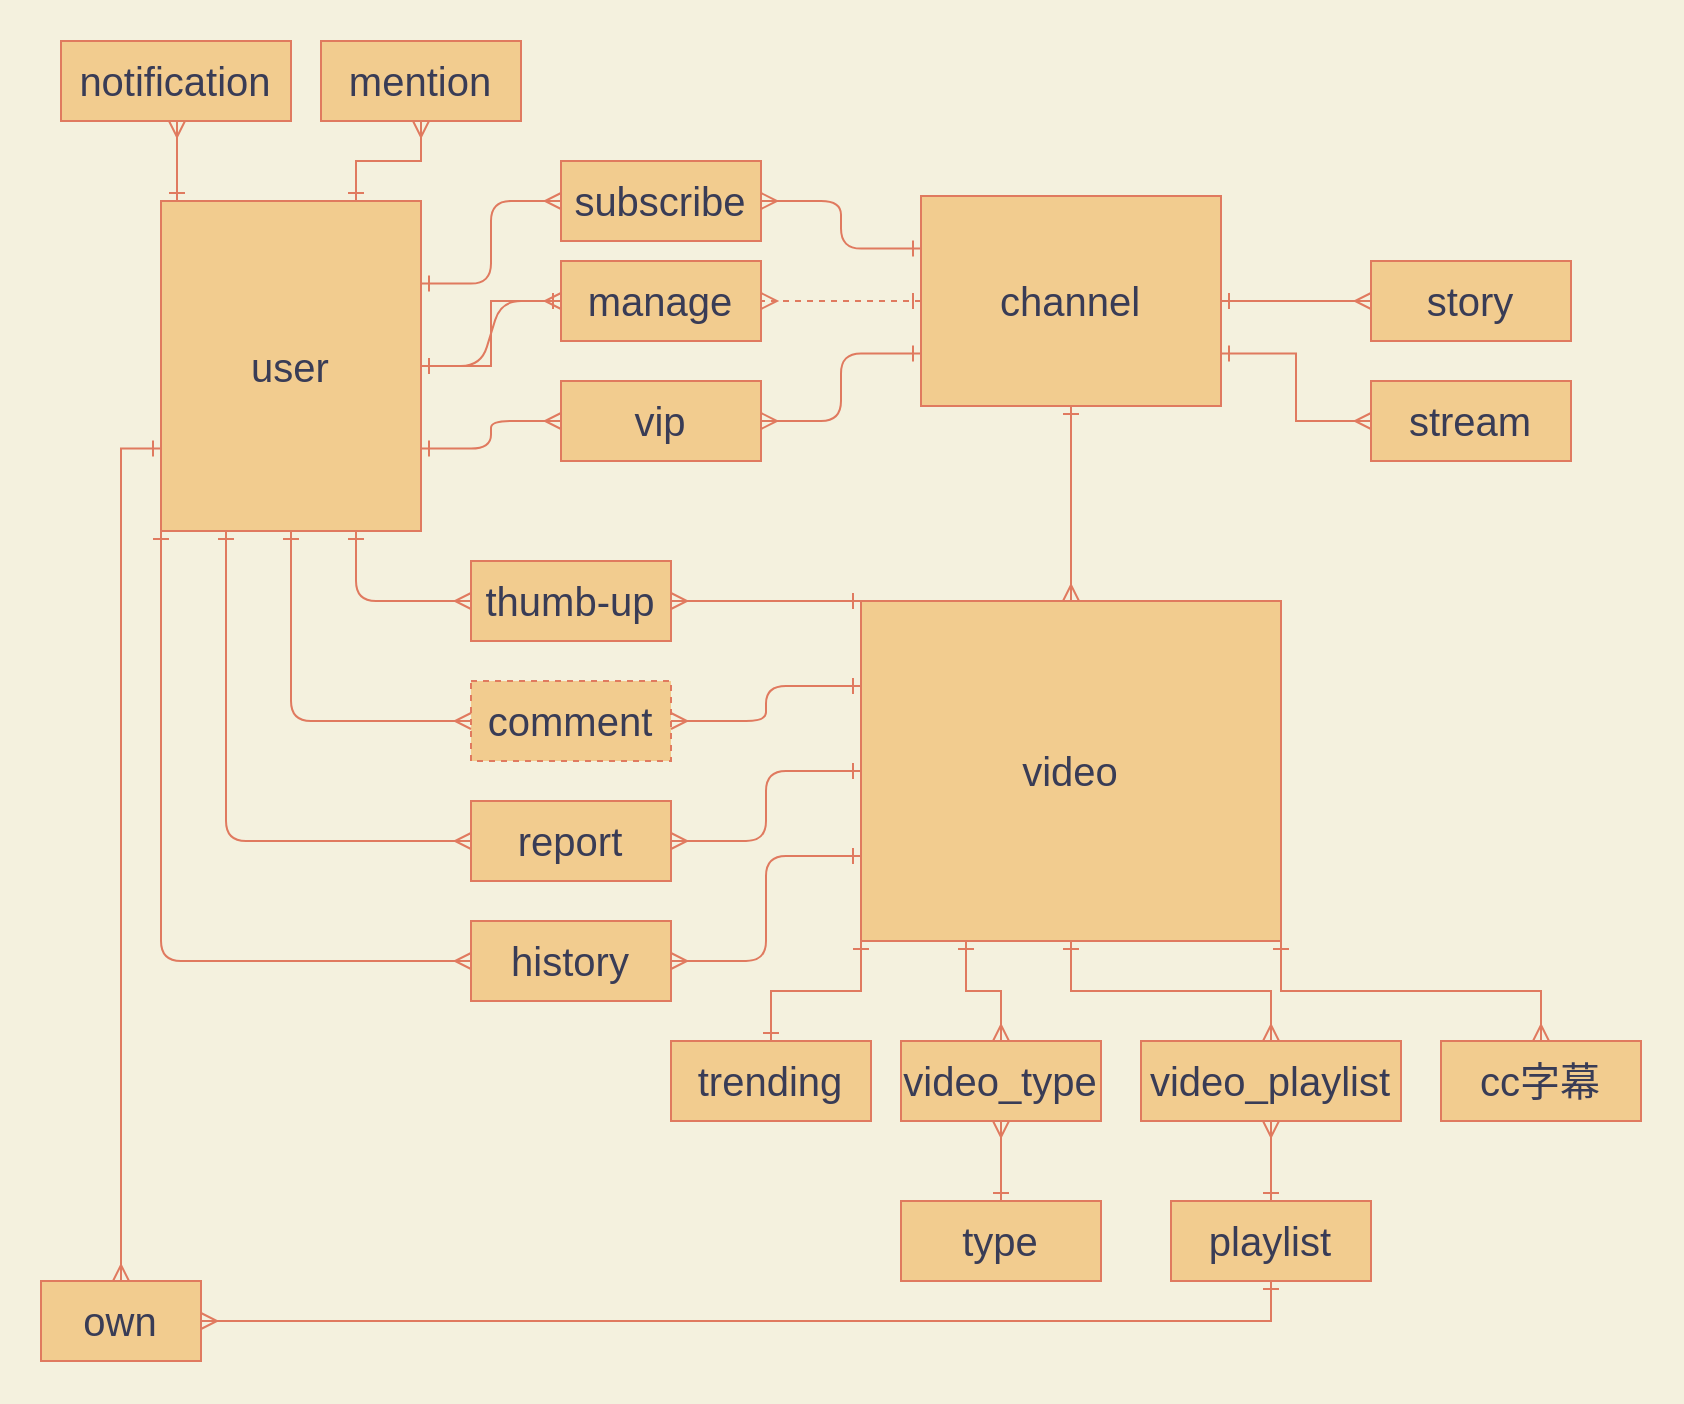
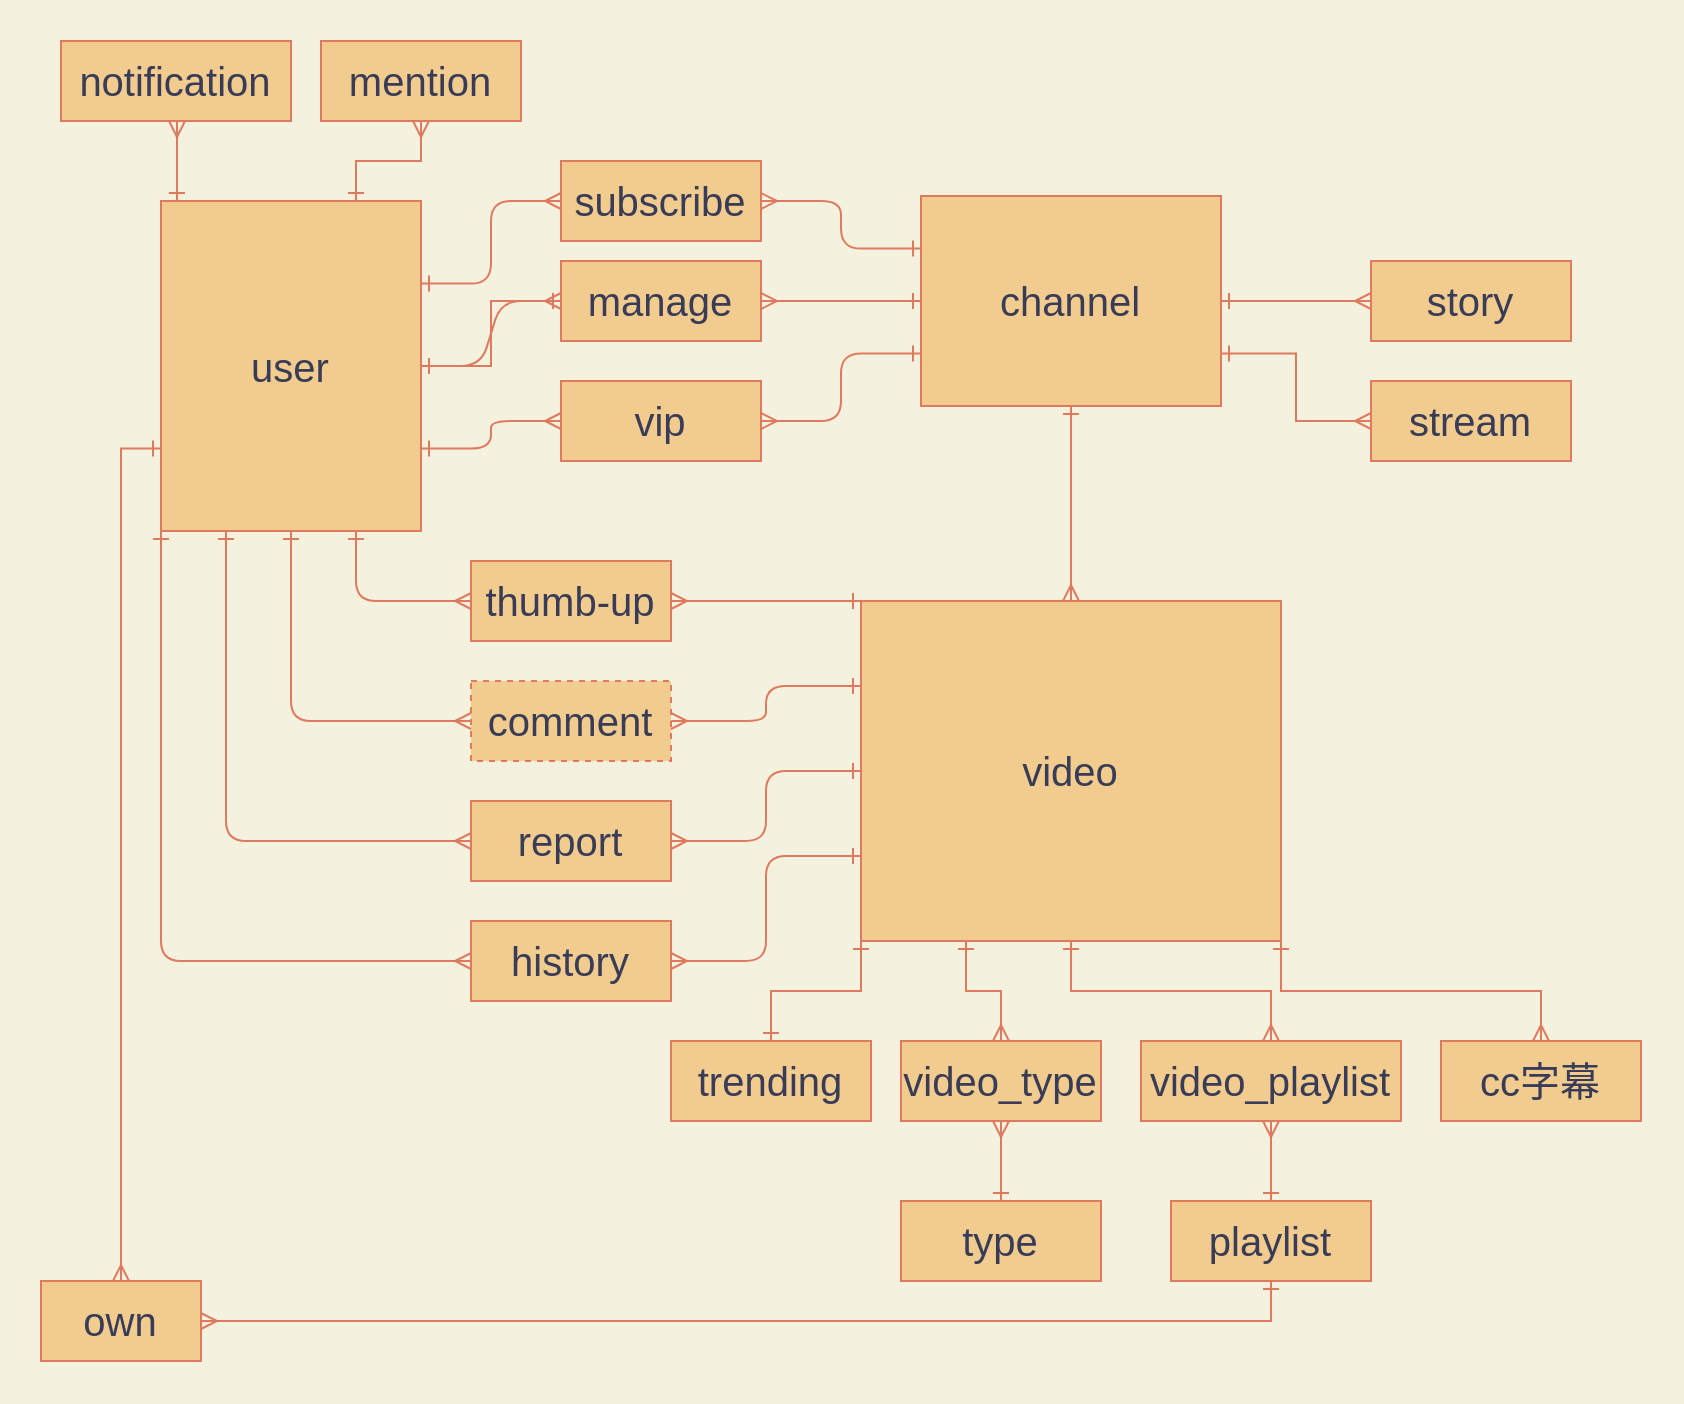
(840, 301) -> (840, 301)
